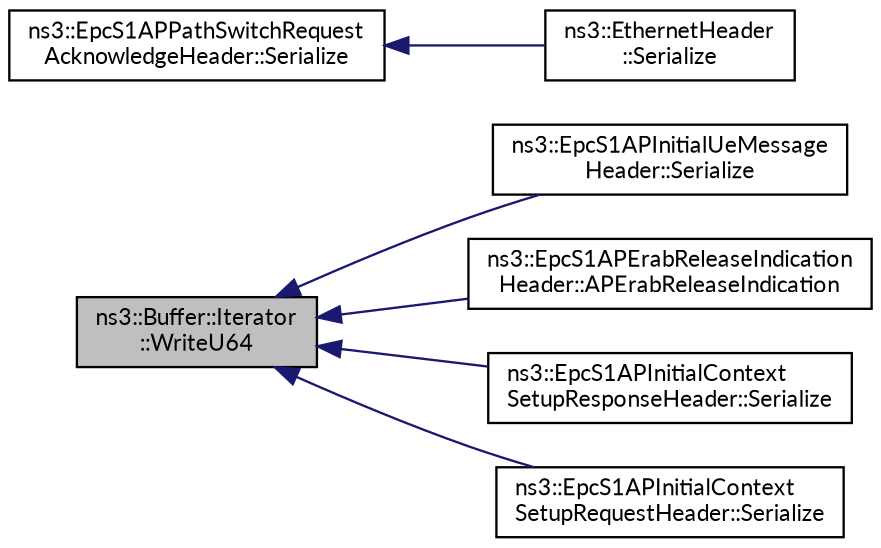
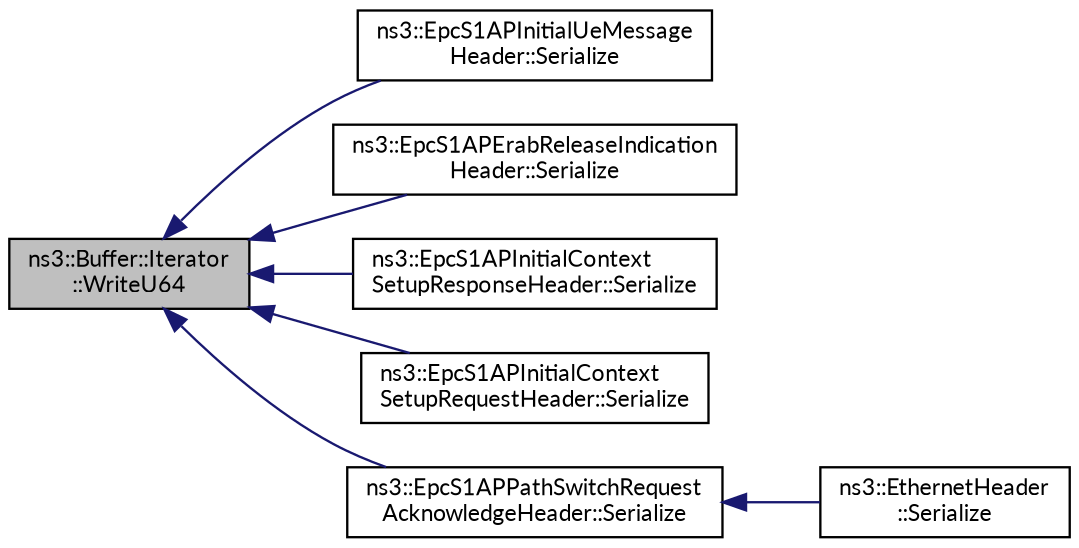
(670, 274) -> (535, 160)
none -> (276, 408)
